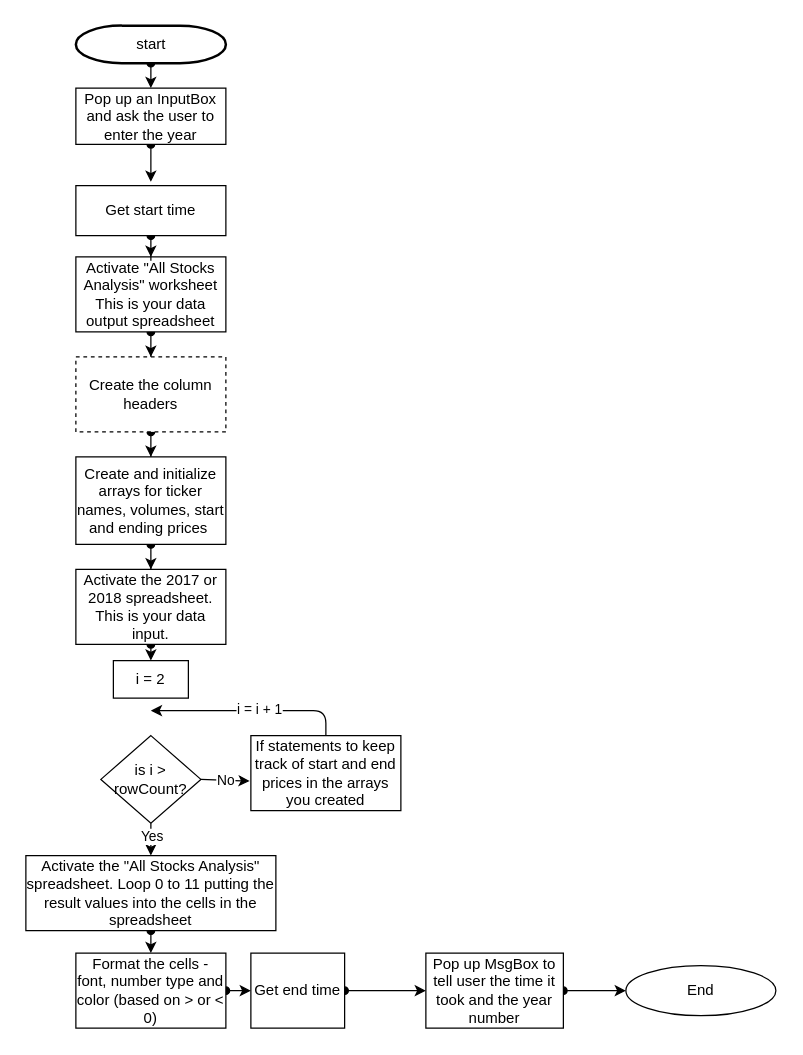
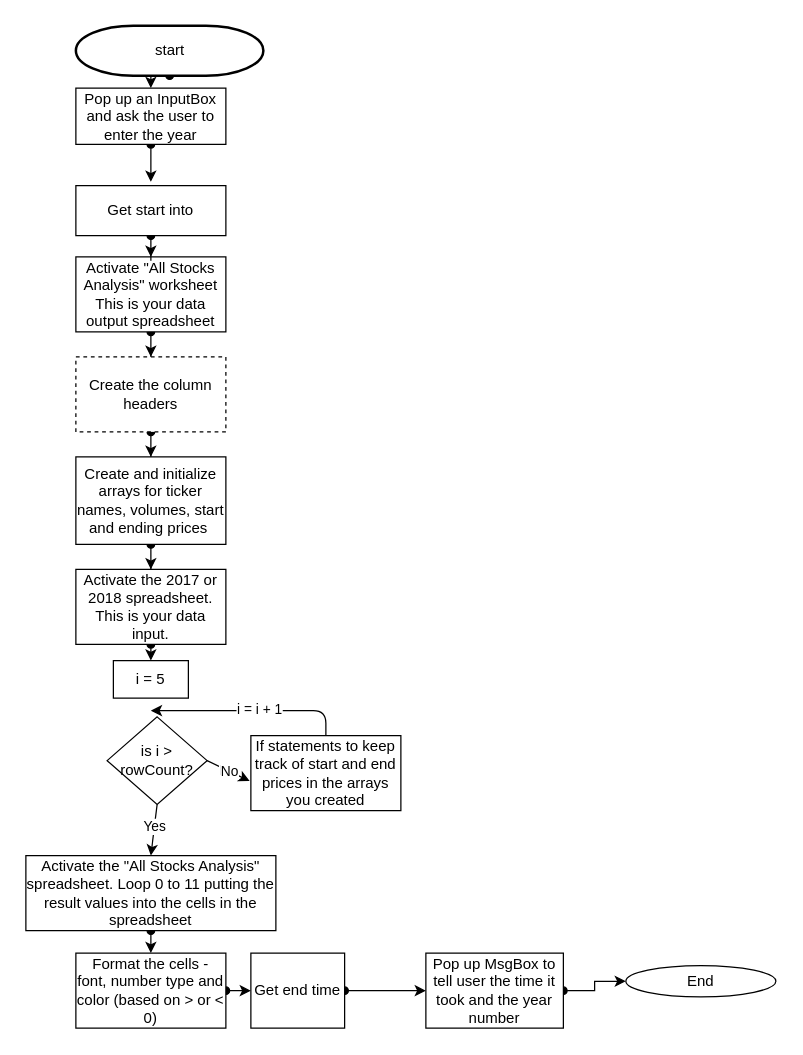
(151, 44) -> (169, 51)
(151, 211) -> (151, 211)
(151, 679) -> (151, 679)
(151, 779) -> (157, 761)
(701, 991) -> (701, 981)
